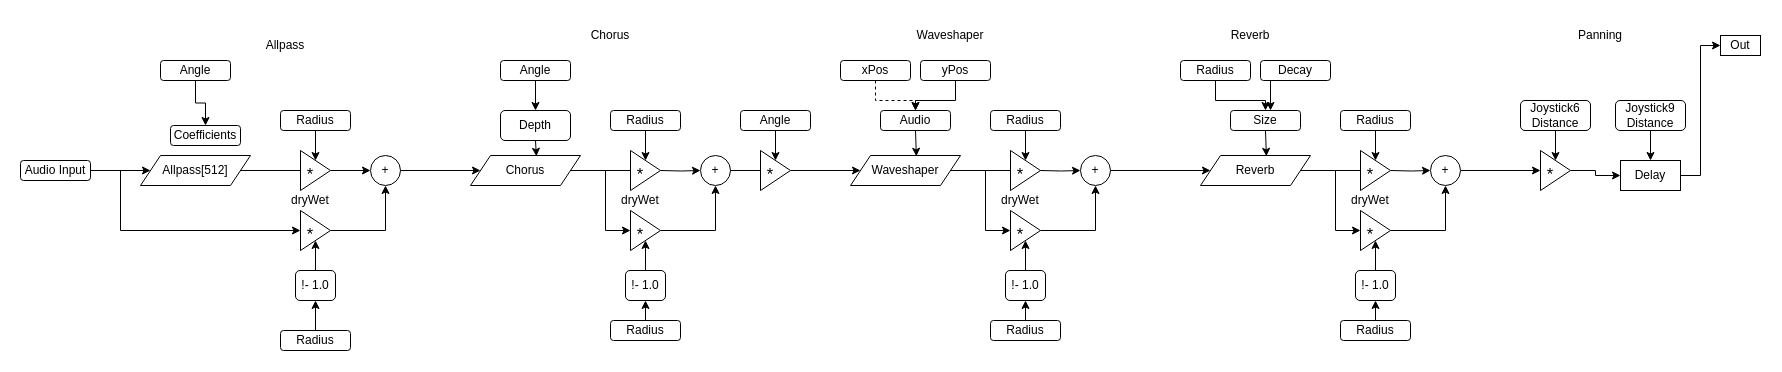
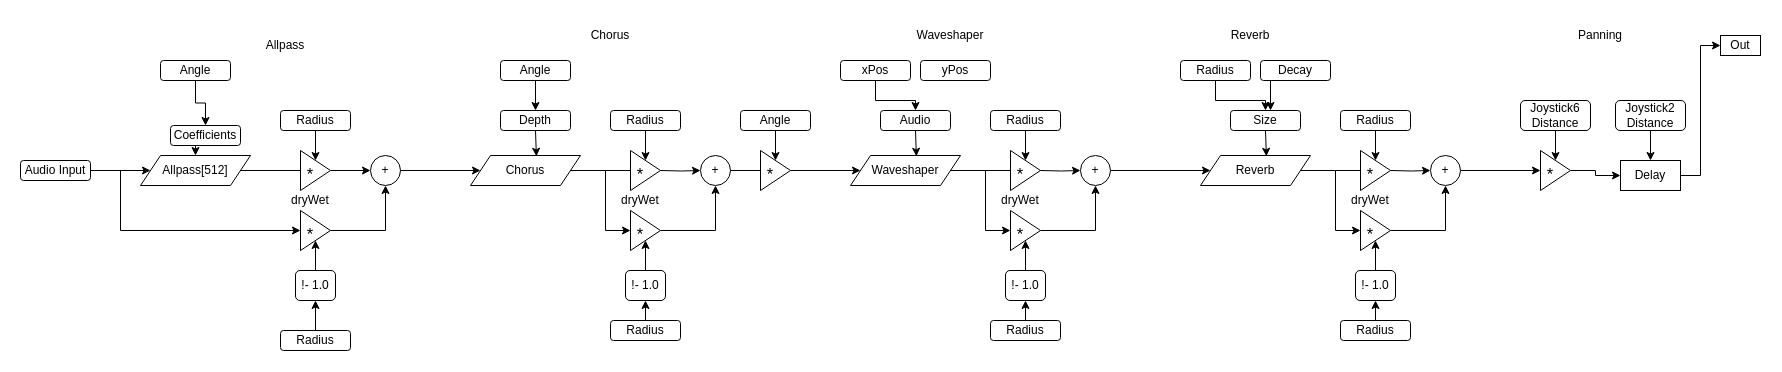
(885, 101) -> (885, 101)
(947, 101) -> none
(1651, 116) -> (1651, 116)
(536, 126) -> (536, 121)
none -> (197, 146)
